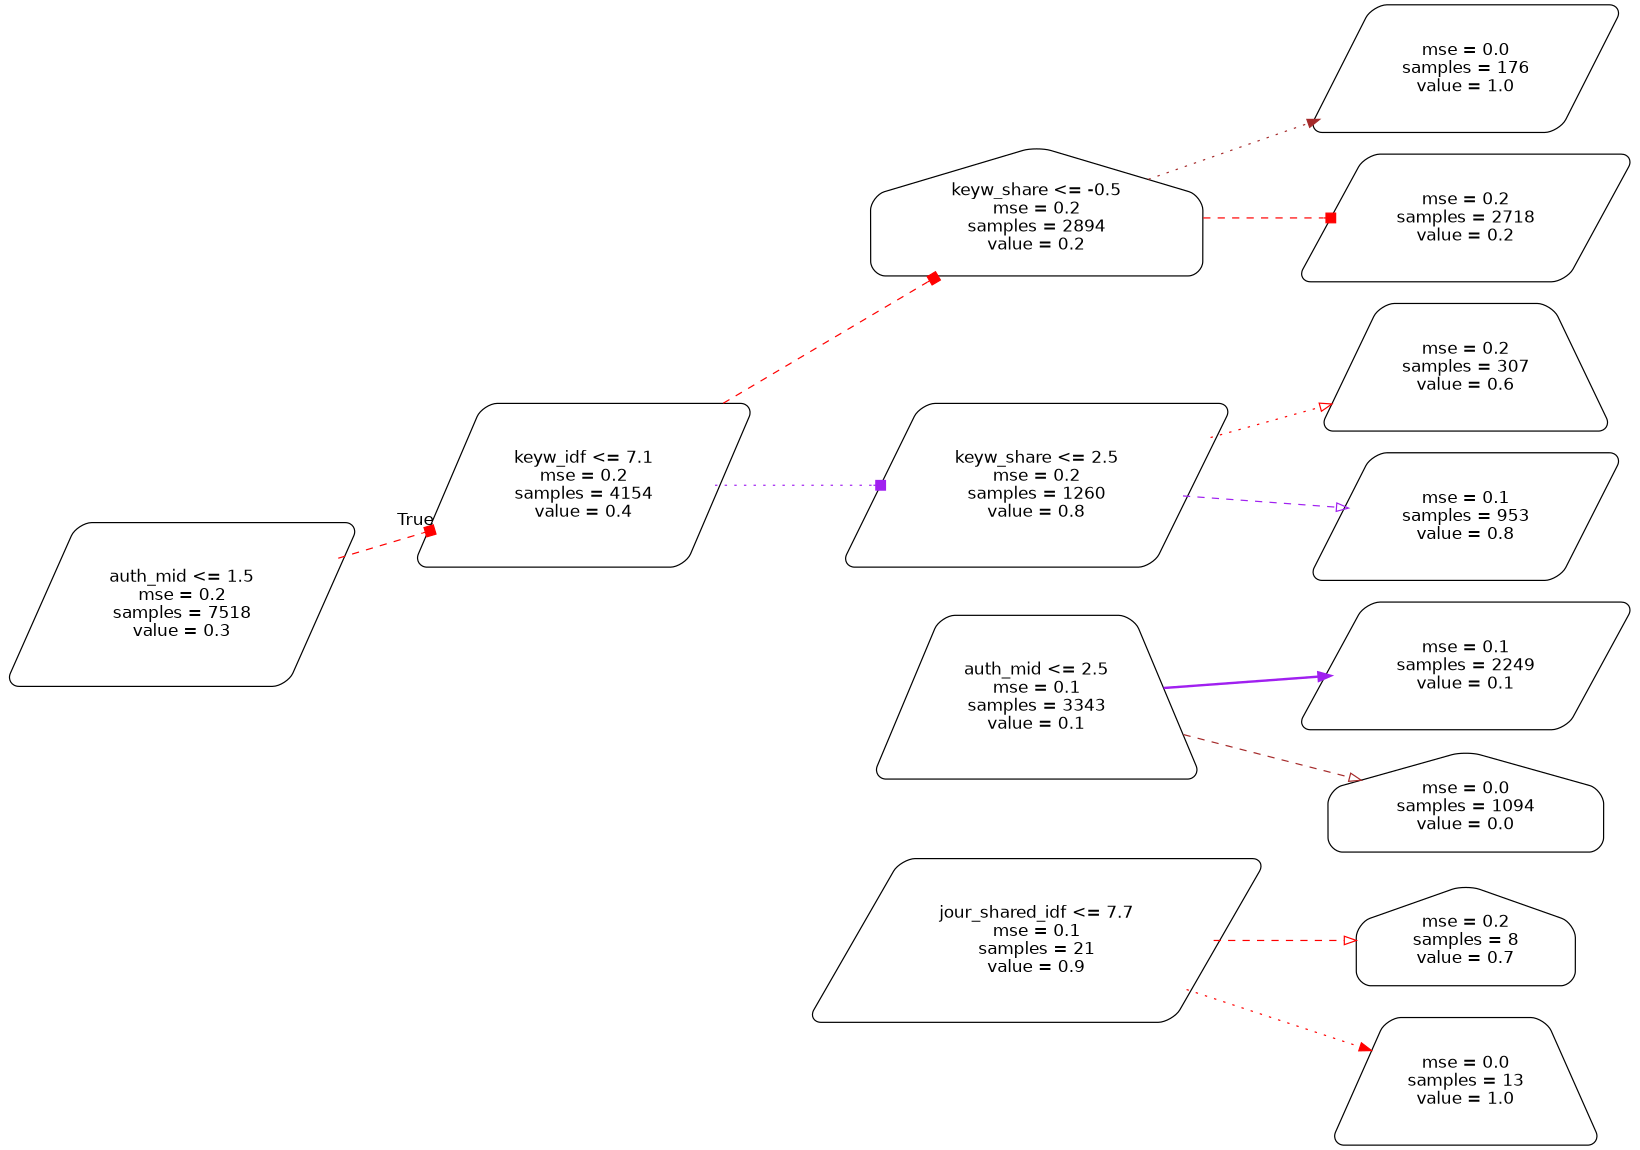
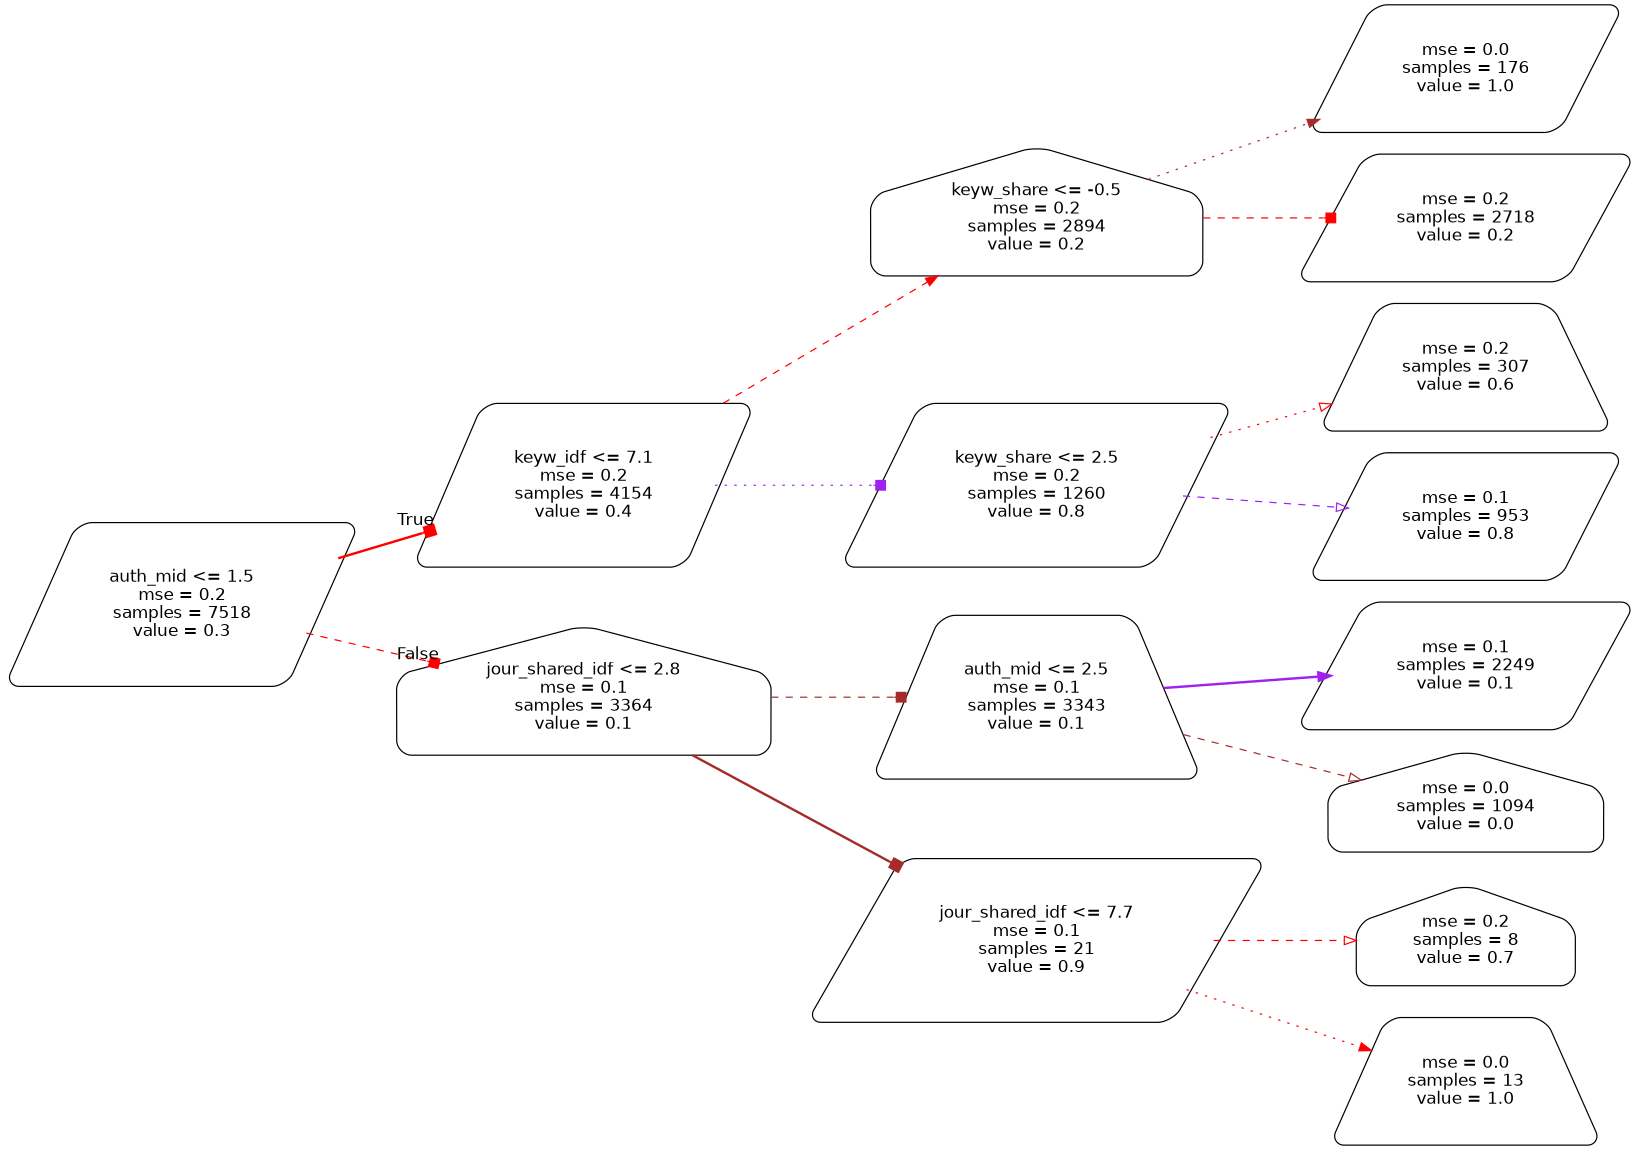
(825, 343) -> (825, 343)
(381, 546) -> (381, 546)
none -> (584, 697)
